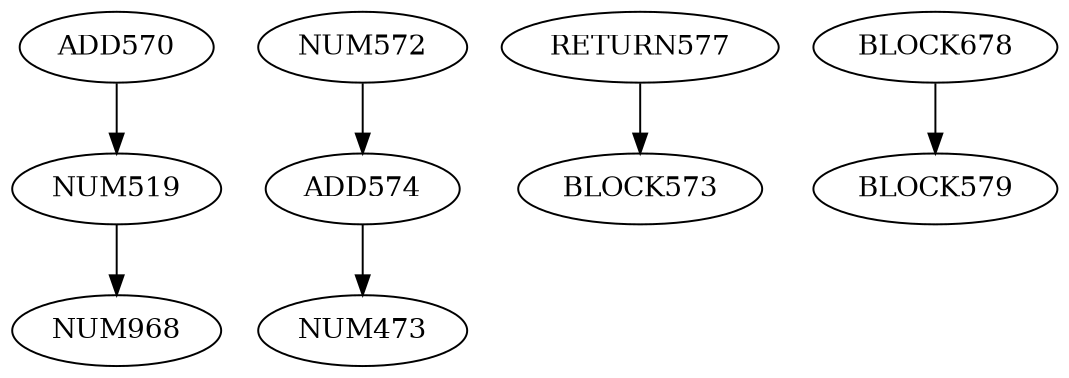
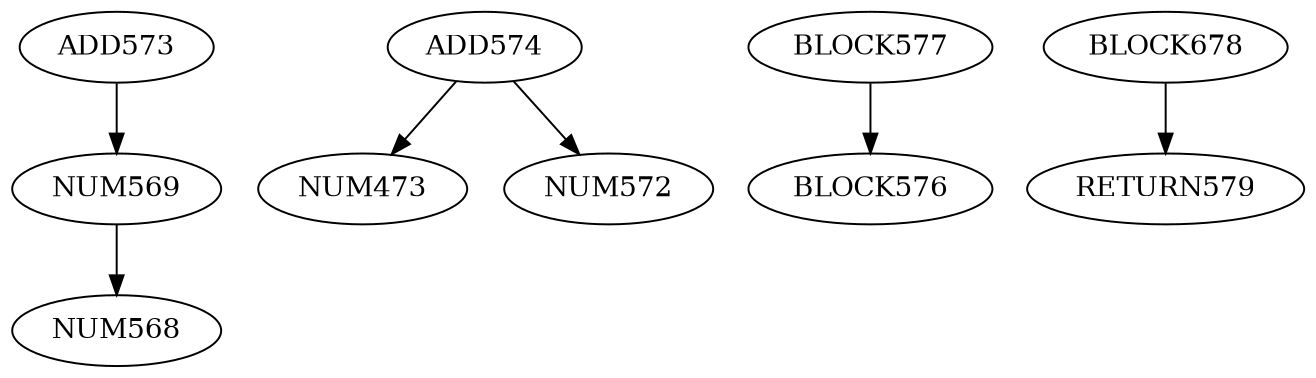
(117, 47) -> (117, 47)
(640, 47) -> (870, 47)
(363, 108) -> (540, 110)
(117, 189) -> (117, 189)
(640, 189) -> (870, 189)
(935, 189) -> (1166, 189)
(117, 331) -> (117, 331)
